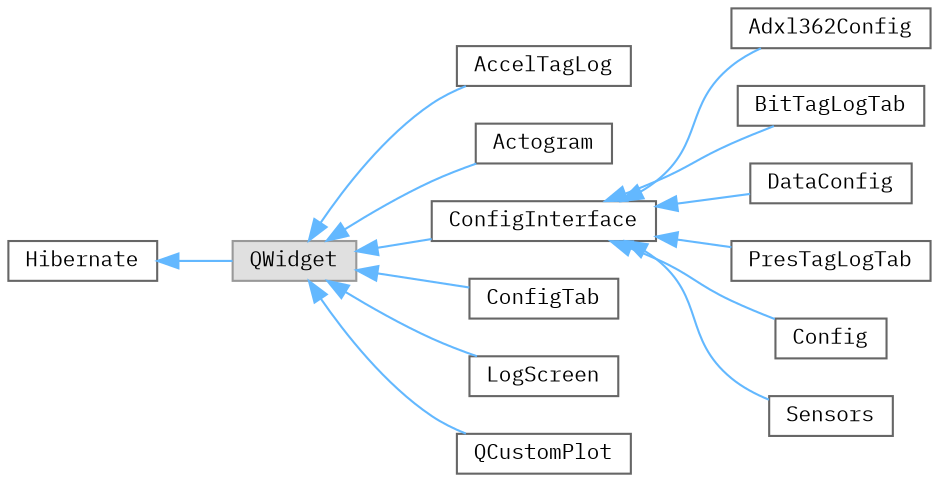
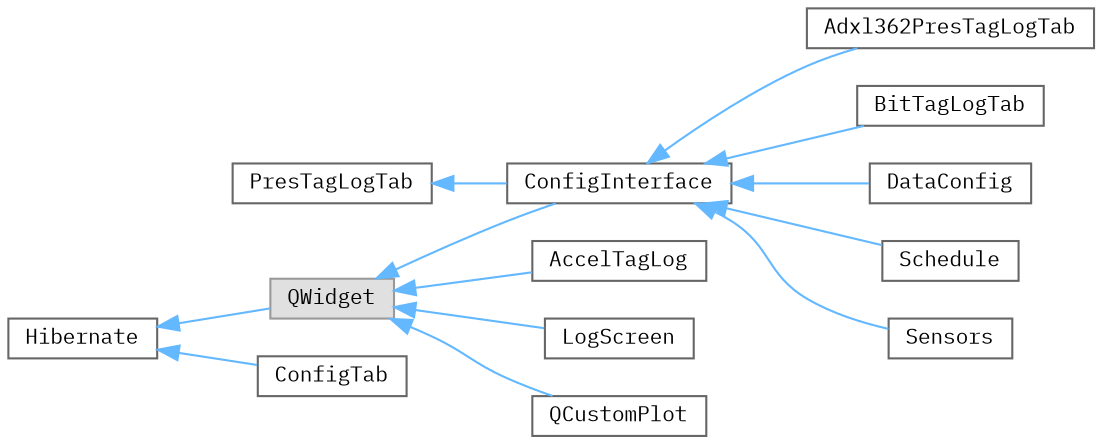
(831, 28) -> (950, 28)
(544, 144) -> none
(704, 243) -> (480, 183)
(423, 280) -> (218, 359)
(831, 338) -> (950, 261)
